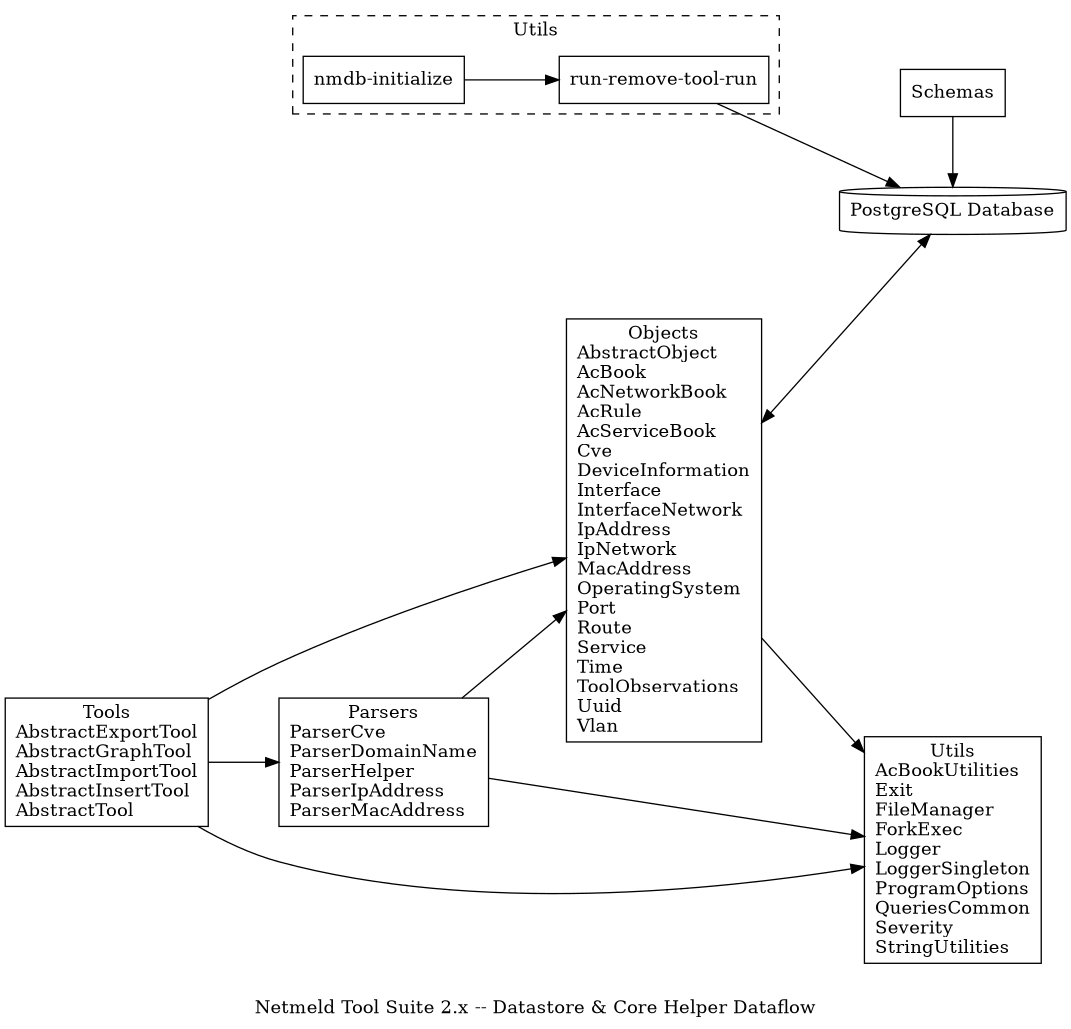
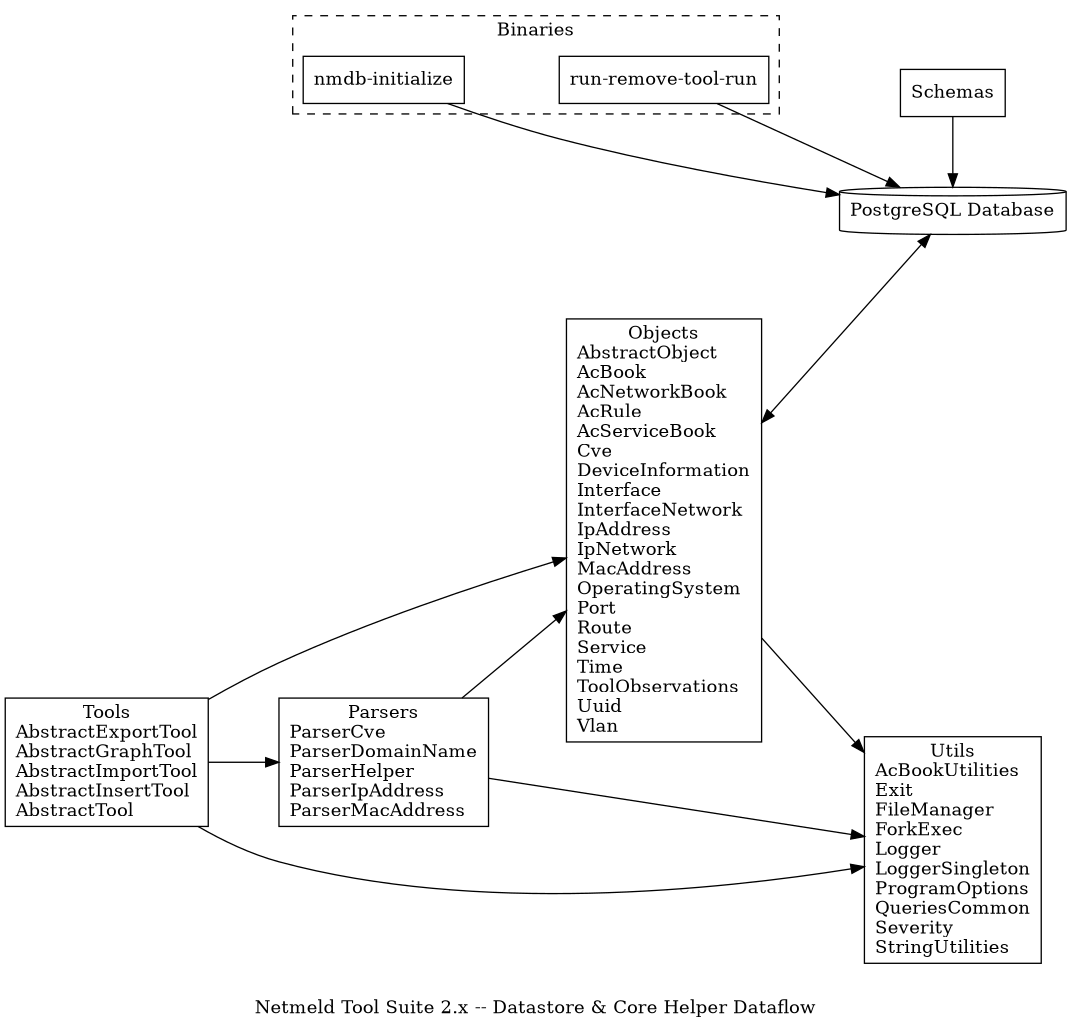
(536, 31) -> (536, 31)
(505, 80) -> (635, 157)
